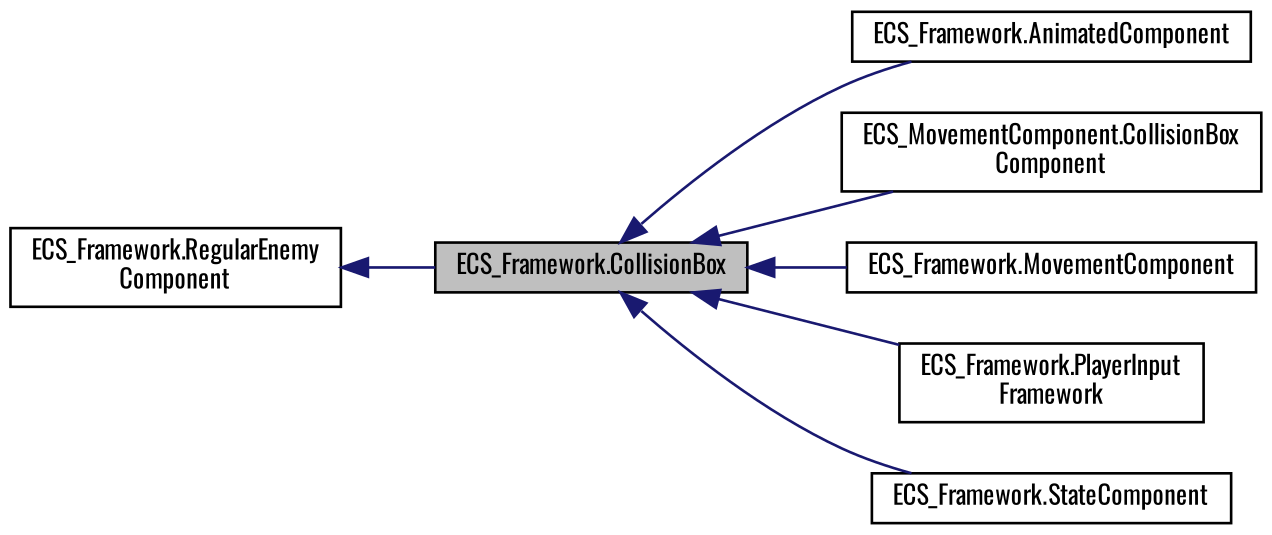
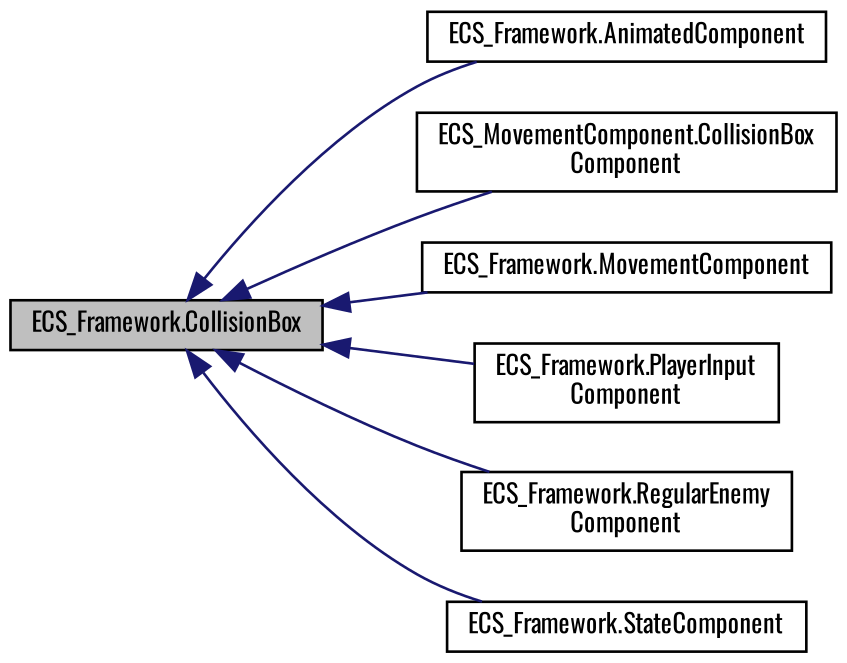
(402, 267) -> (362, 422)
(1052, 383) -> (627, 383)
